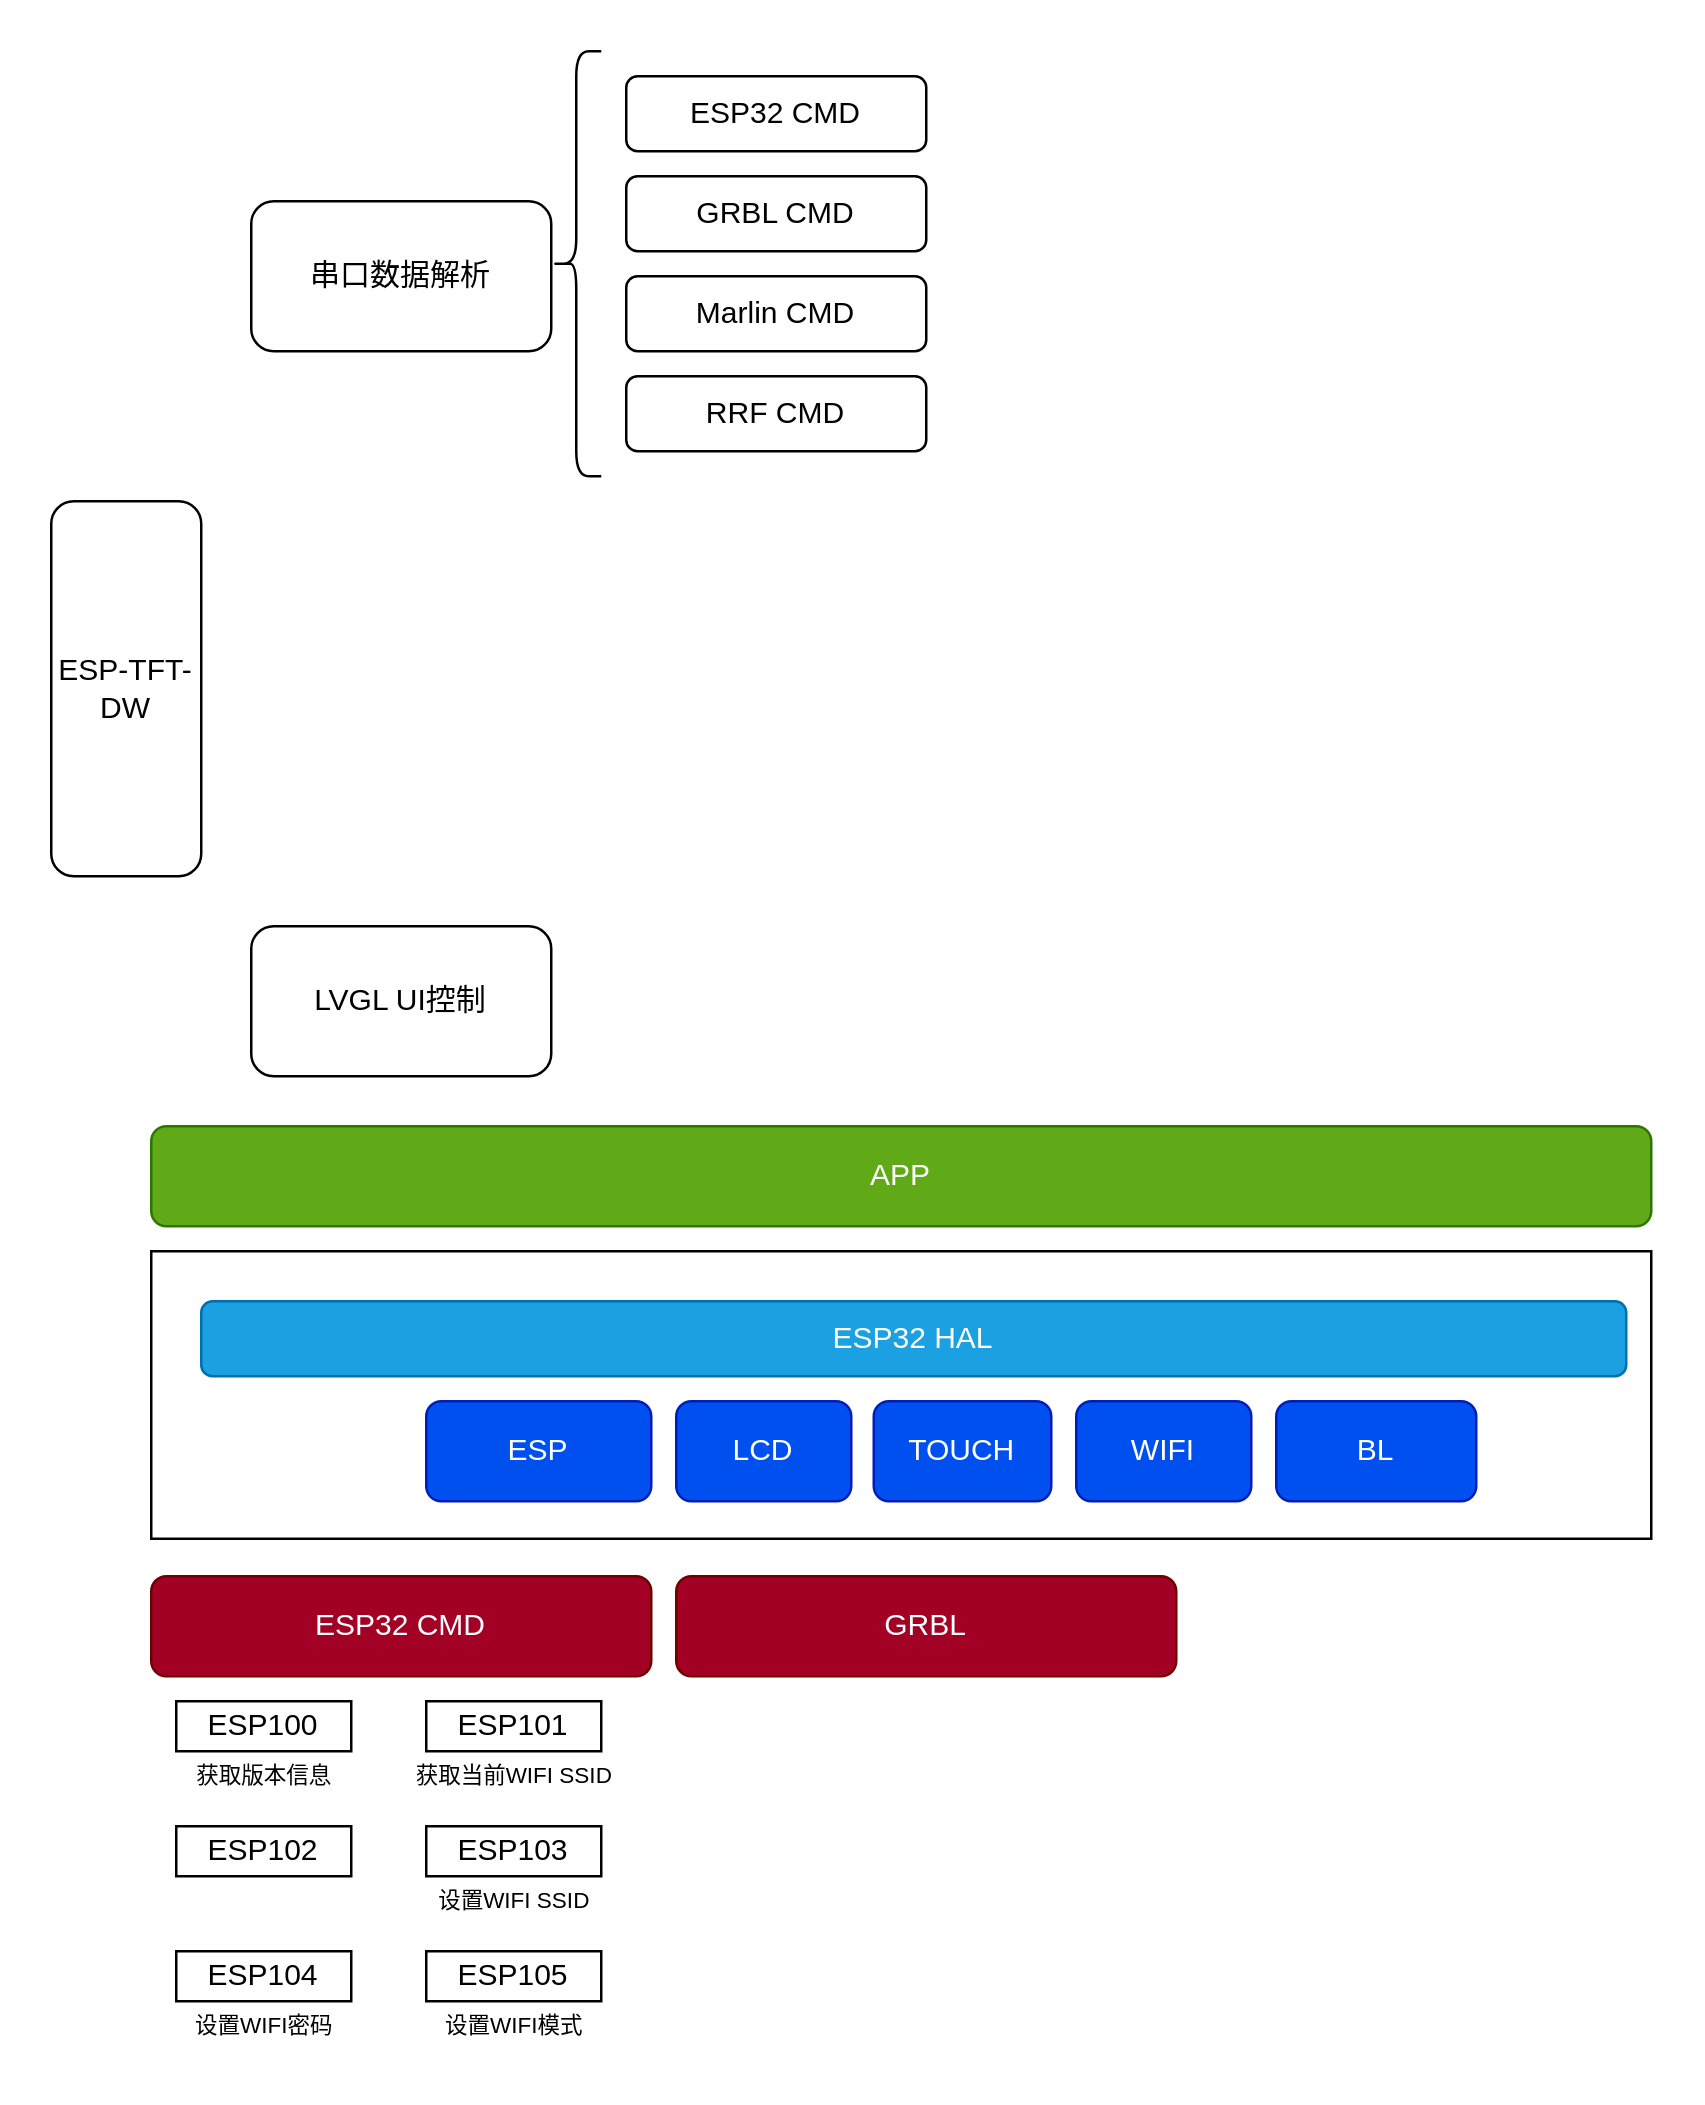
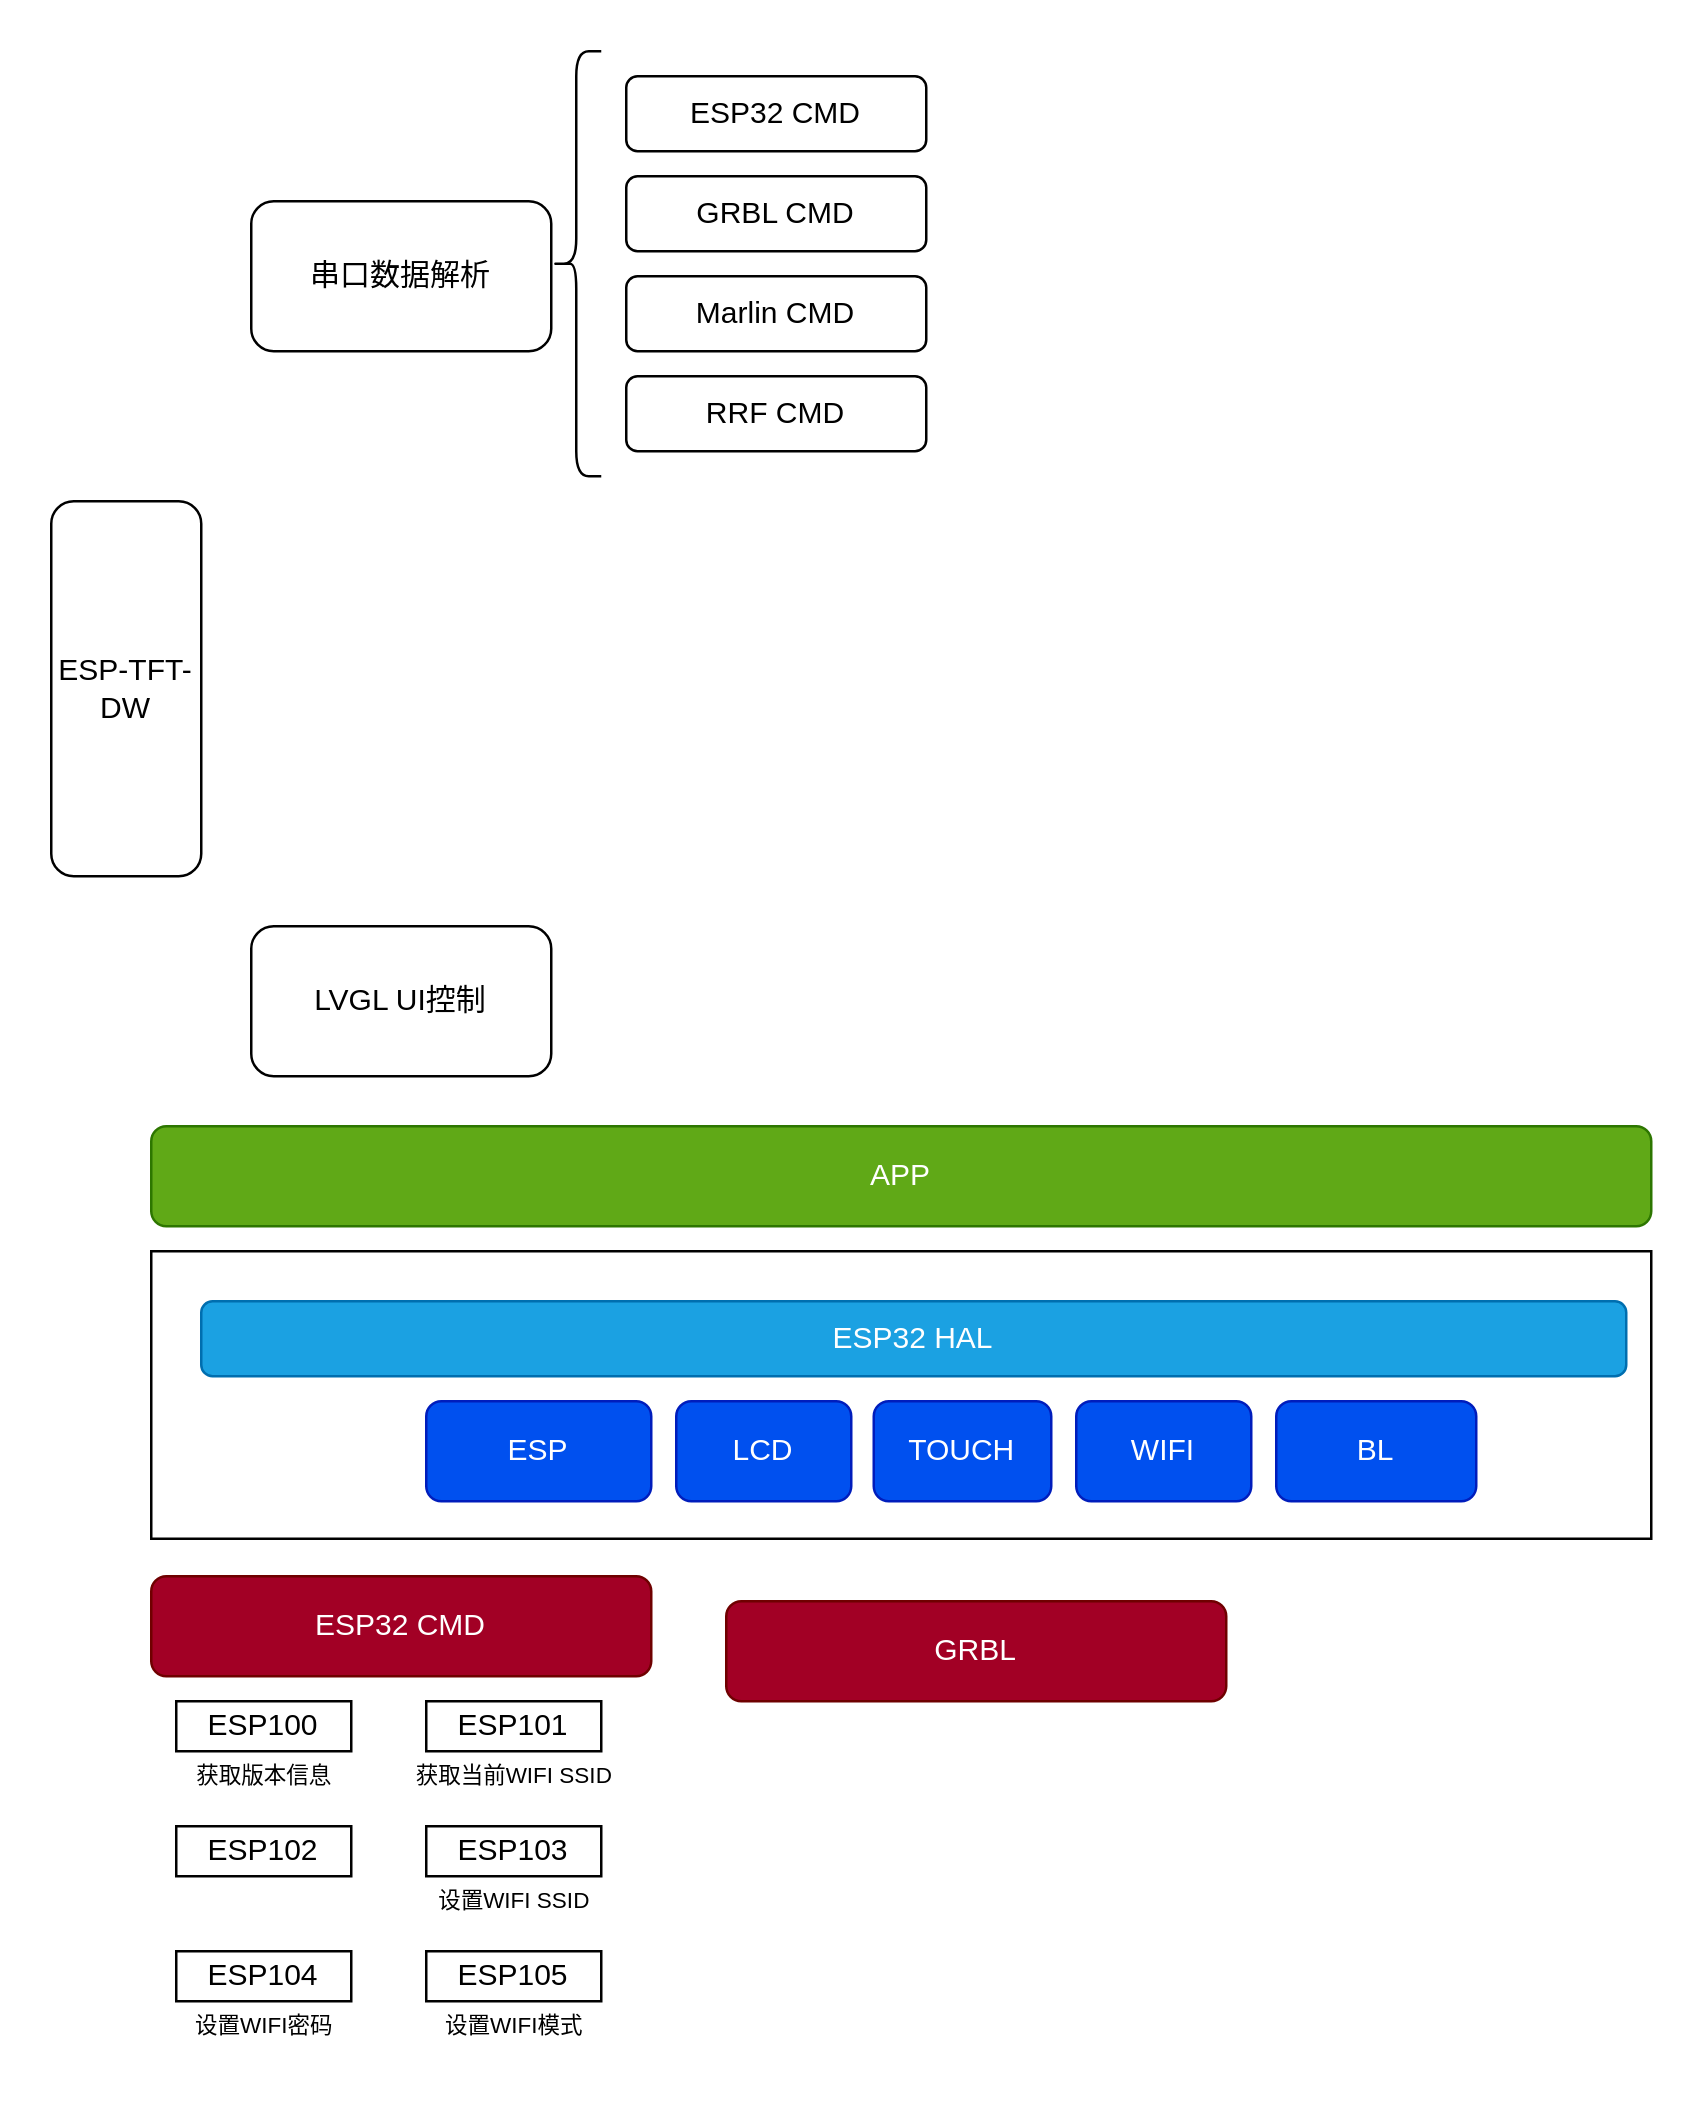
(926, 1626) -> (976, 1651)
